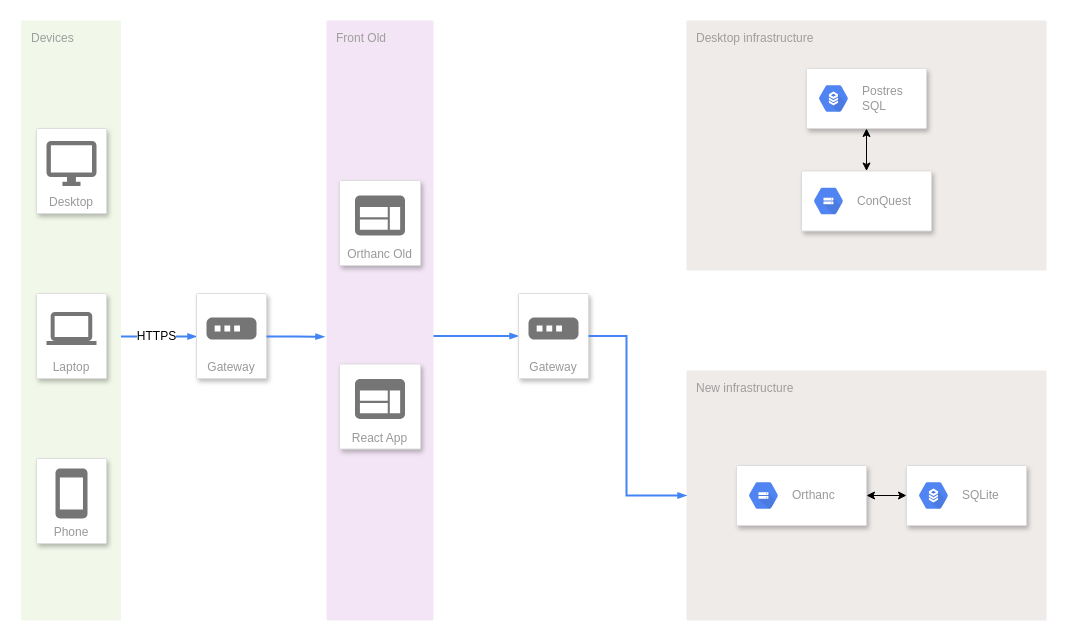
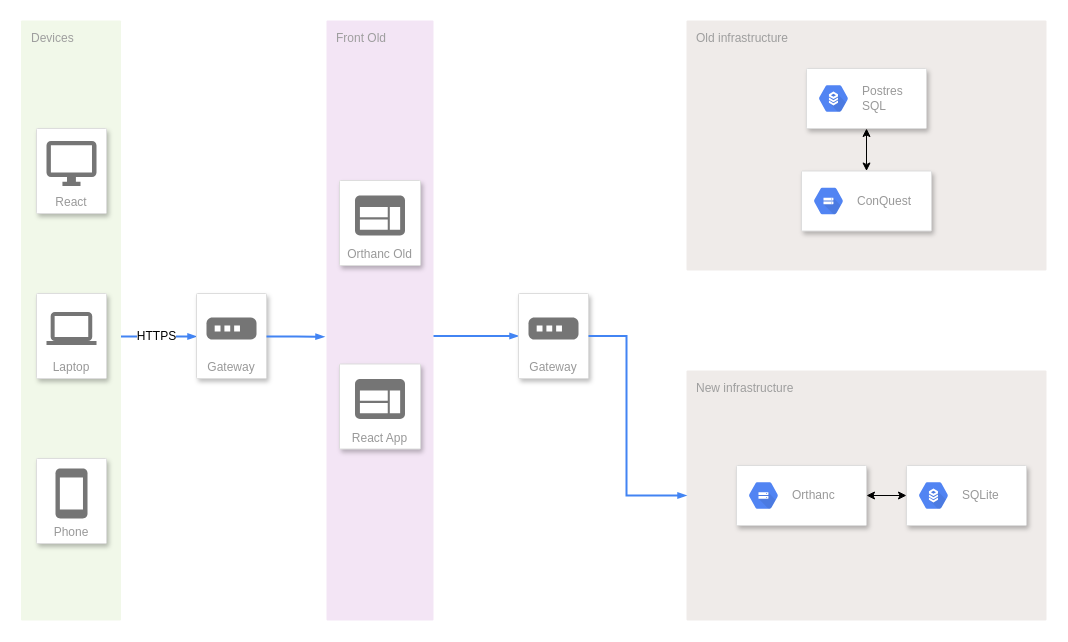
(767, 39) -> (752, 39)
(72, 201) -> (72, 201)
